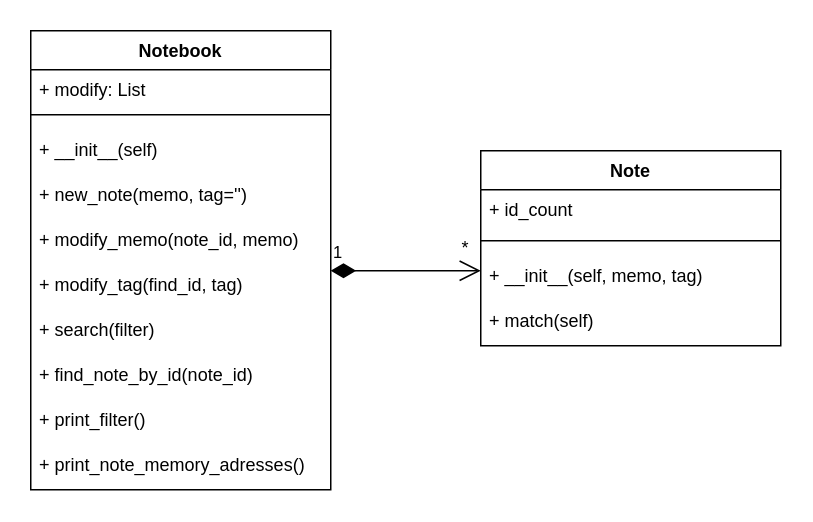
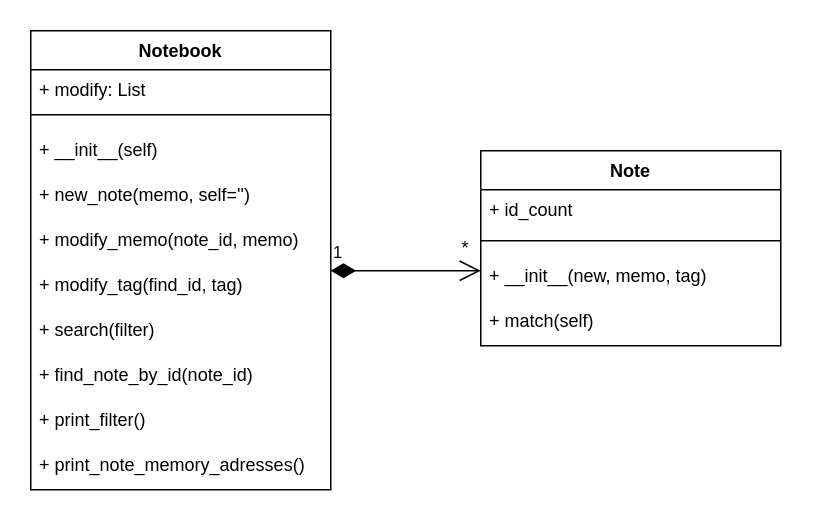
(148, 195) -> (151, 195)
(606, 276) -> (604, 276)
